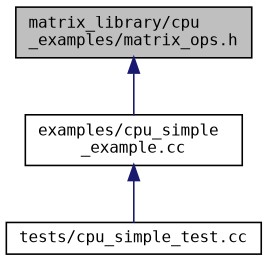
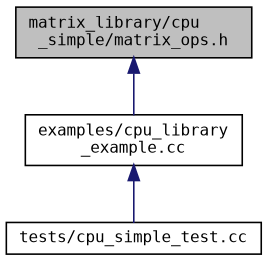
(134, 32) -> (134, 32)
(134, 140) -> (134, 140)
